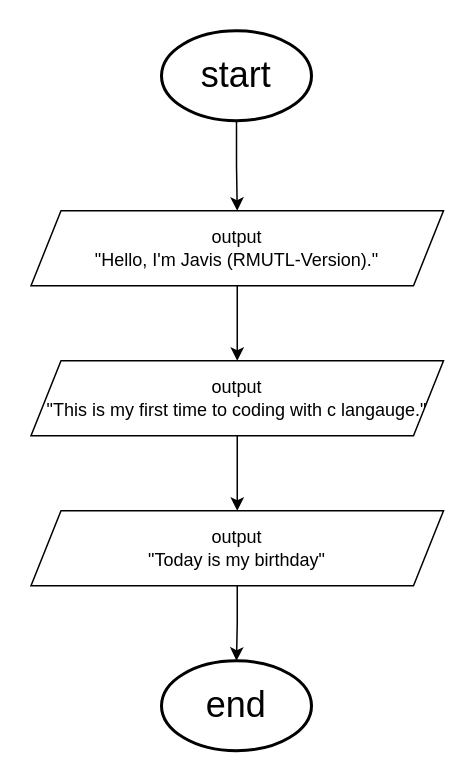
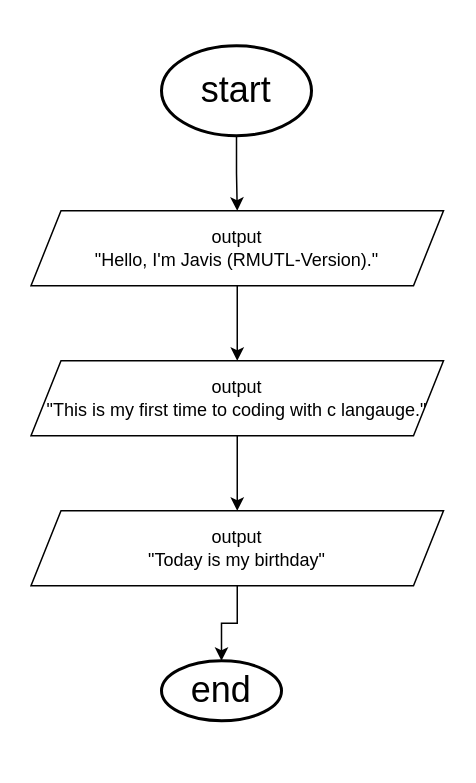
(236, 76) -> (236, 91)
(236, 706) -> (221, 691)
